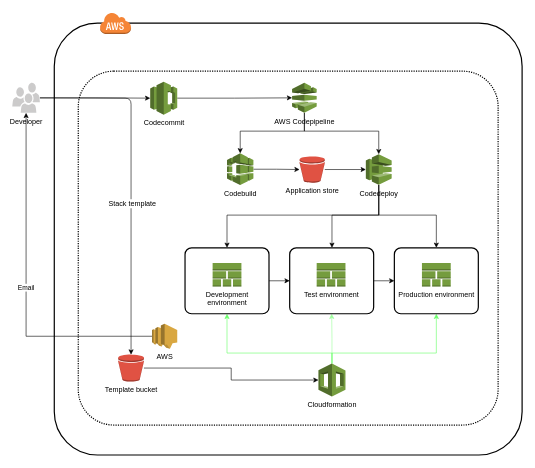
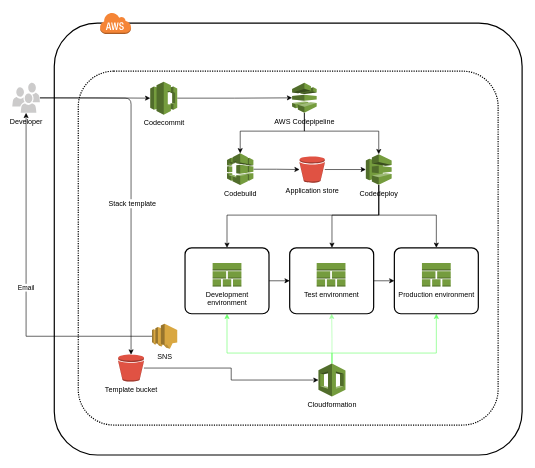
(165, 357) -> (165, 357)
